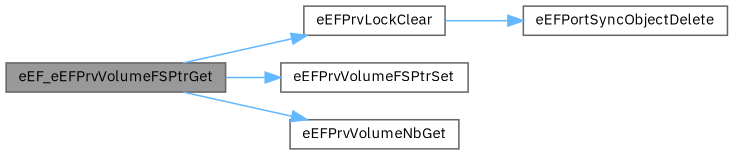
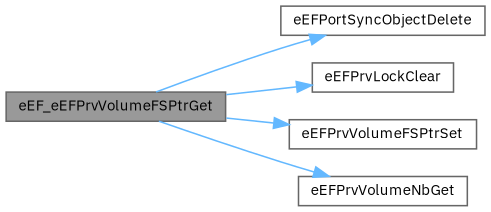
(477, 21) -> (233, 64)
